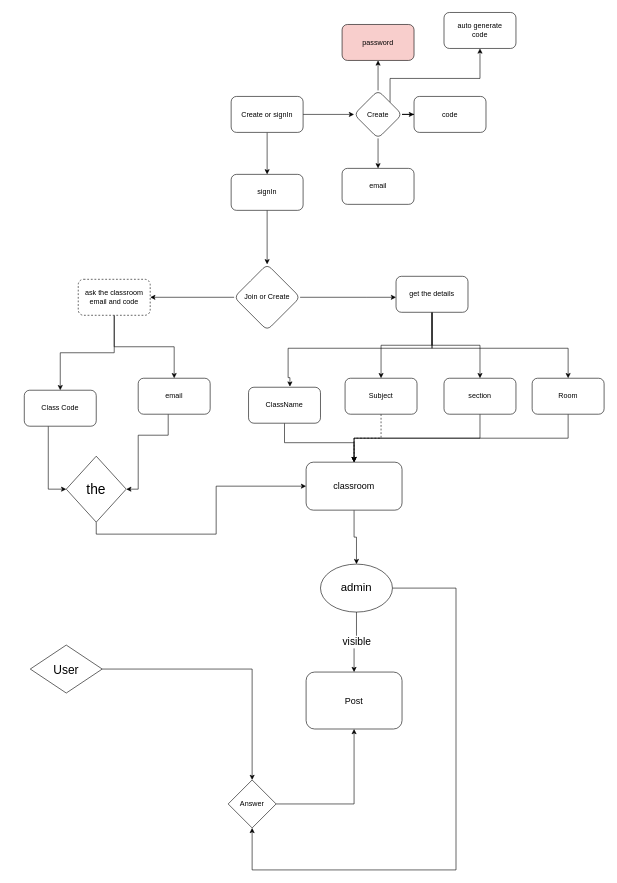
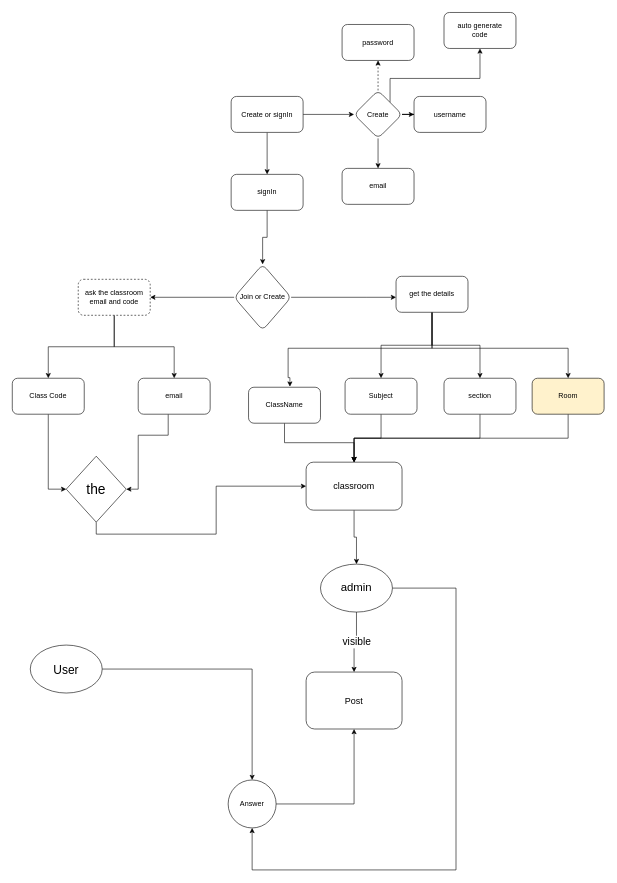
(378, 42) -> (378, 42)
(378, 77) -> (378, 77)
(450, 114) -> (450, 114)
(267, 297) -> (263, 297)
(569, 396) -> (569, 396)
(60, 408) -> (48, 396)
(381, 425) -> (381, 425)
(66, 669) -> (66, 669)
(252, 804) -> (252, 804)
